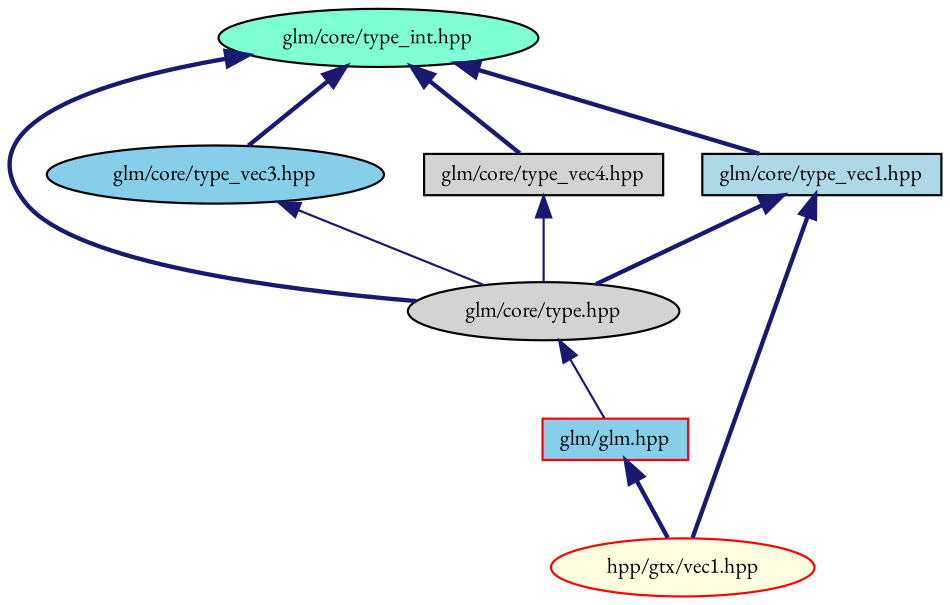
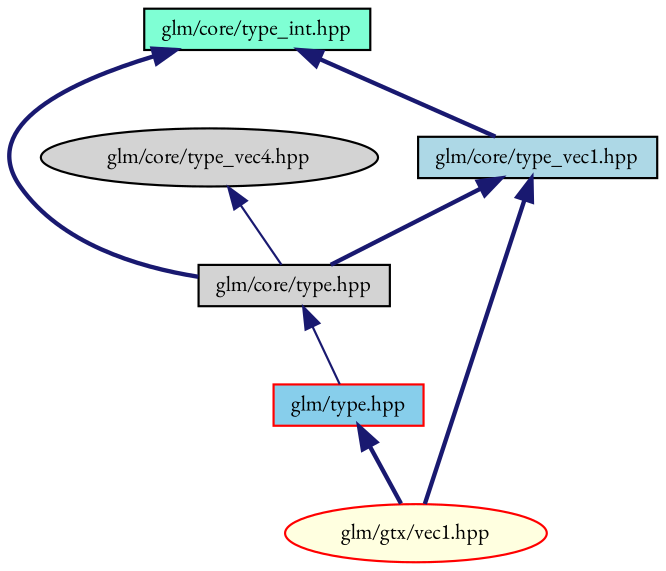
(378, 38) -> (257, 29)
(475, 117) -> none
(215, 175) -> none
(544, 175) -> (209, 157)
(544, 311) -> (294, 286)
(615, 439) -> (349, 405)
(683, 567) -> (416, 533)
